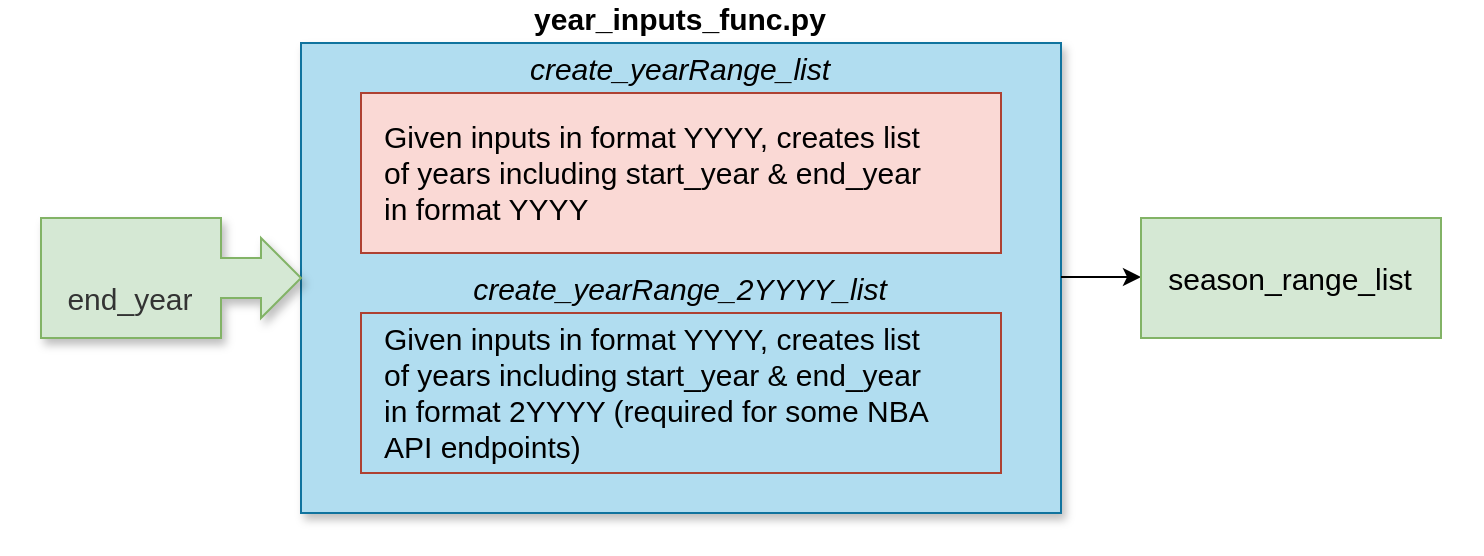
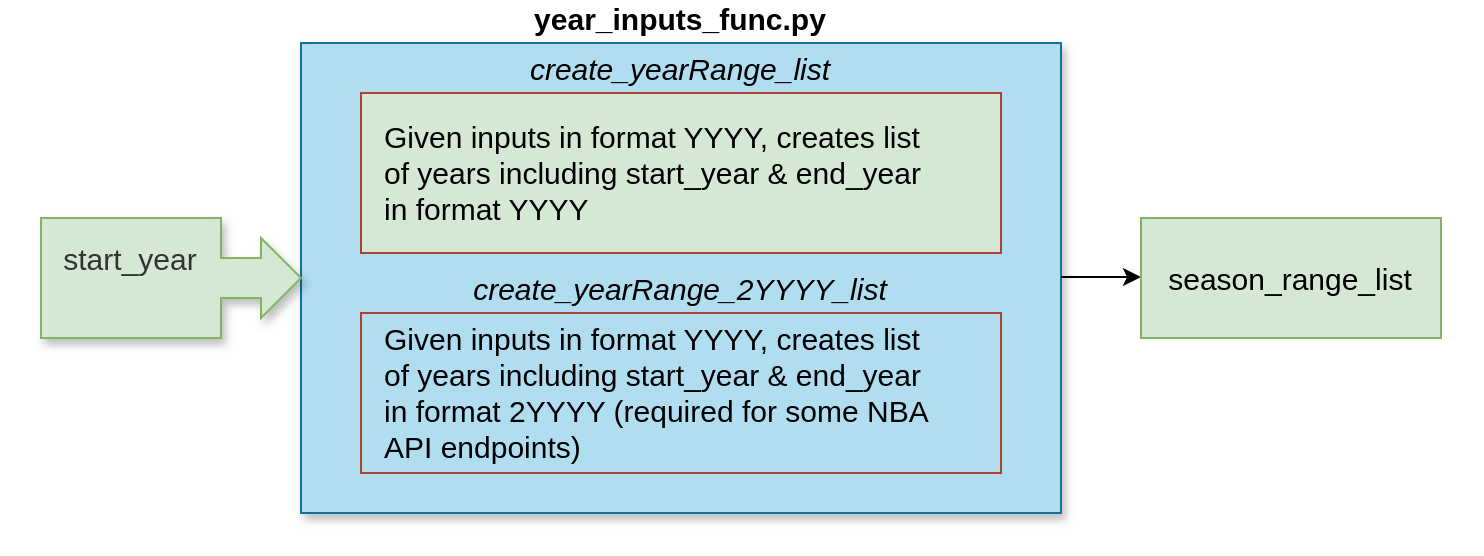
(681, 173) -> (681, 173)
none -> (131, 258)
(131, 298) -> none
